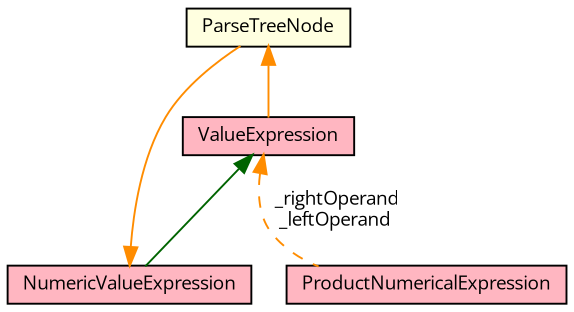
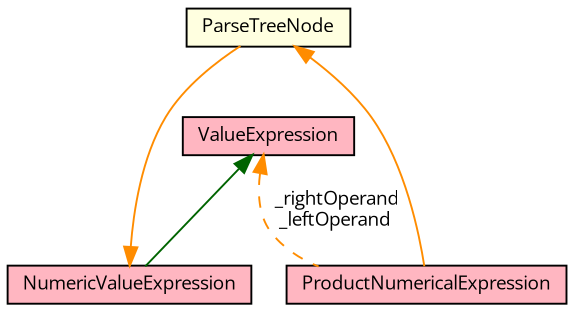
(268, 92) -> (390, 149)
